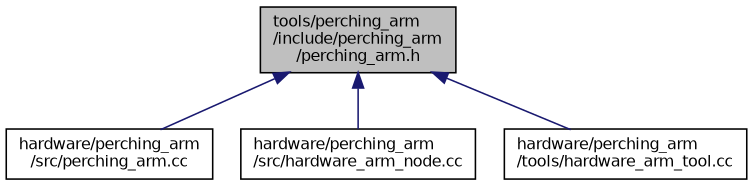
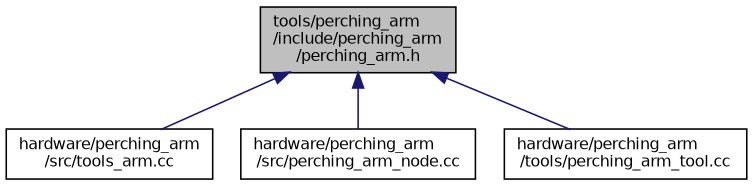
(109, 154) -> (109, 154)
(358, 154) -> (358, 154)
(626, 154) -> (626, 154)
